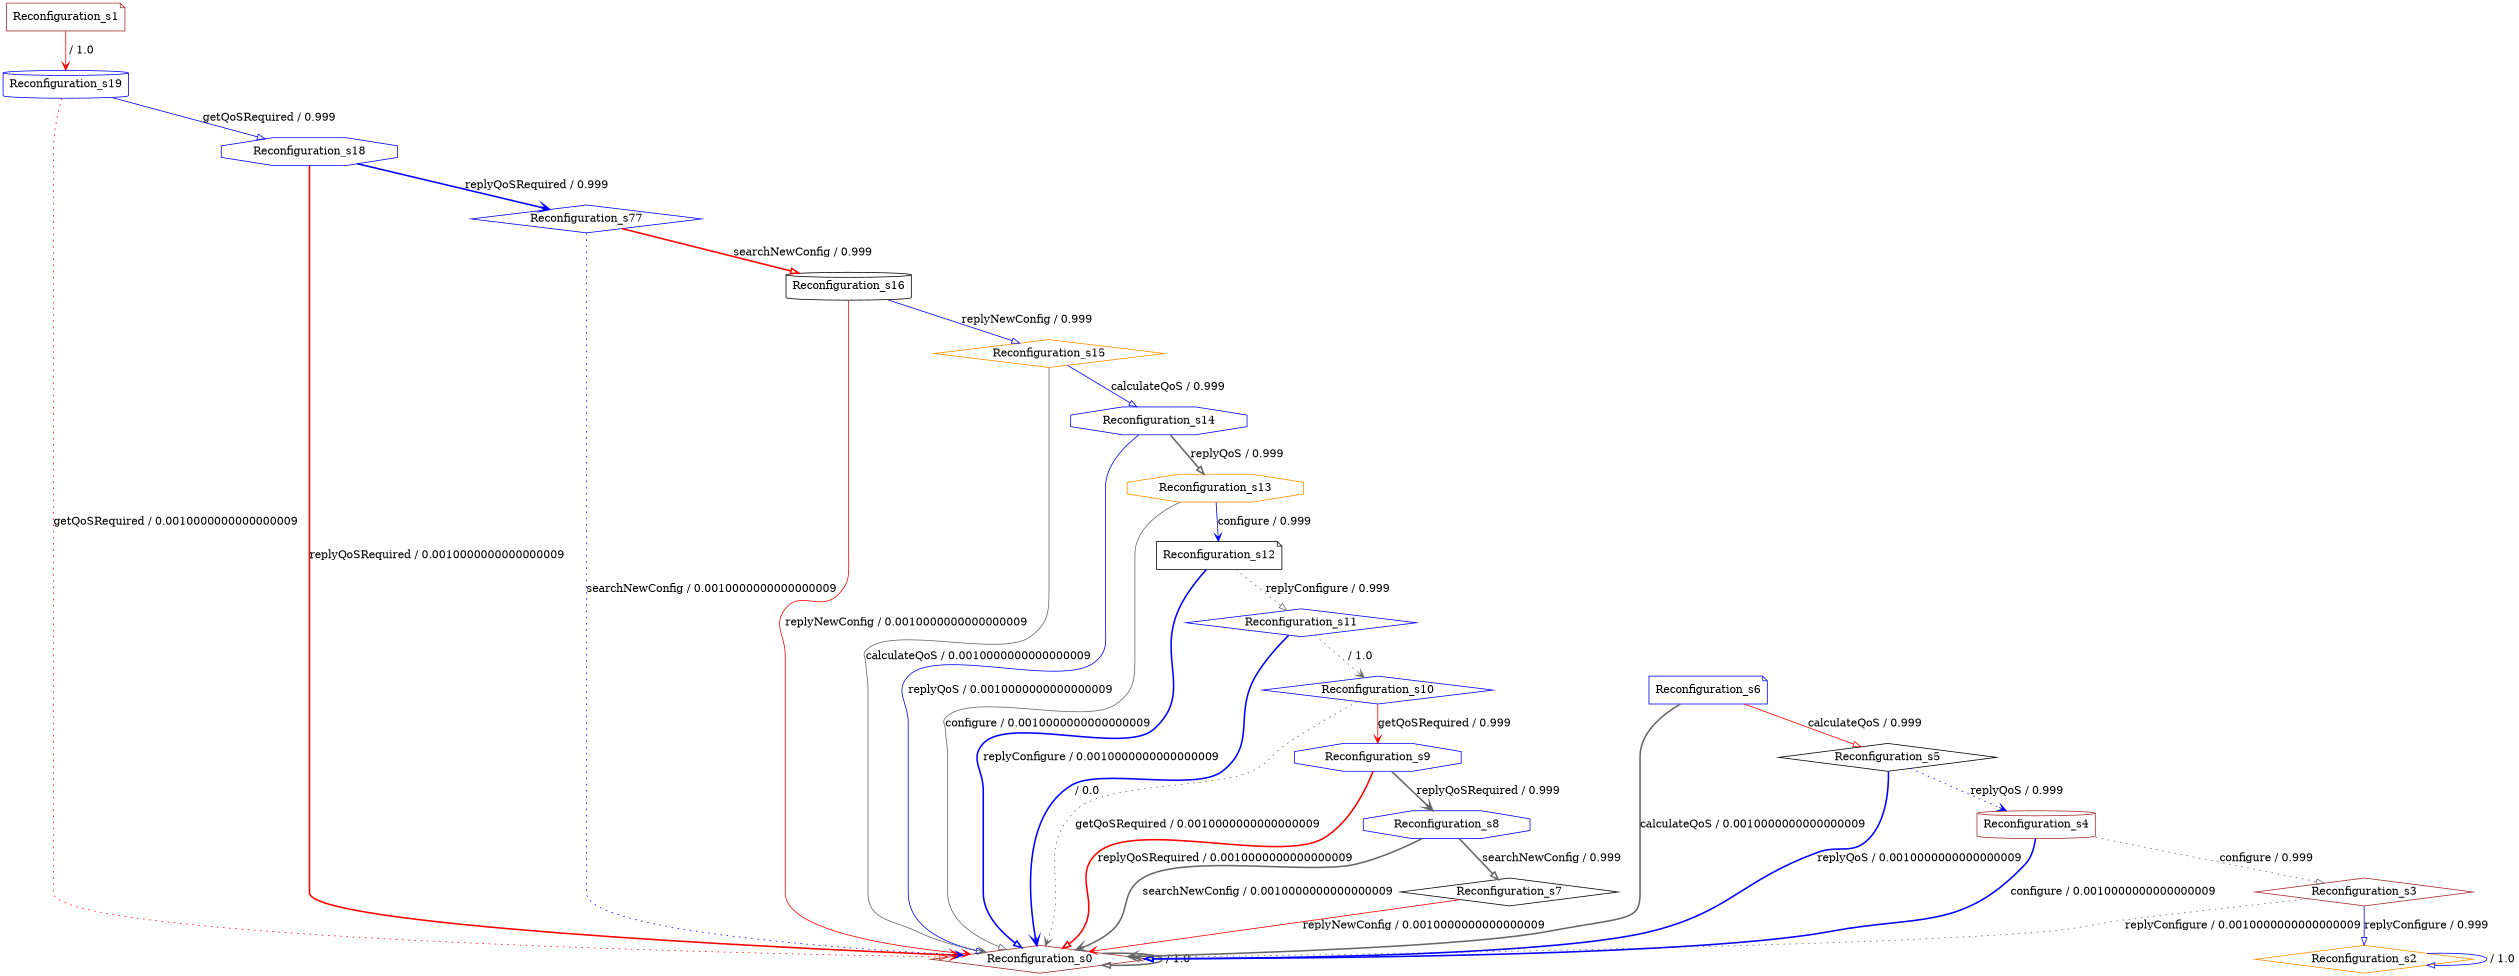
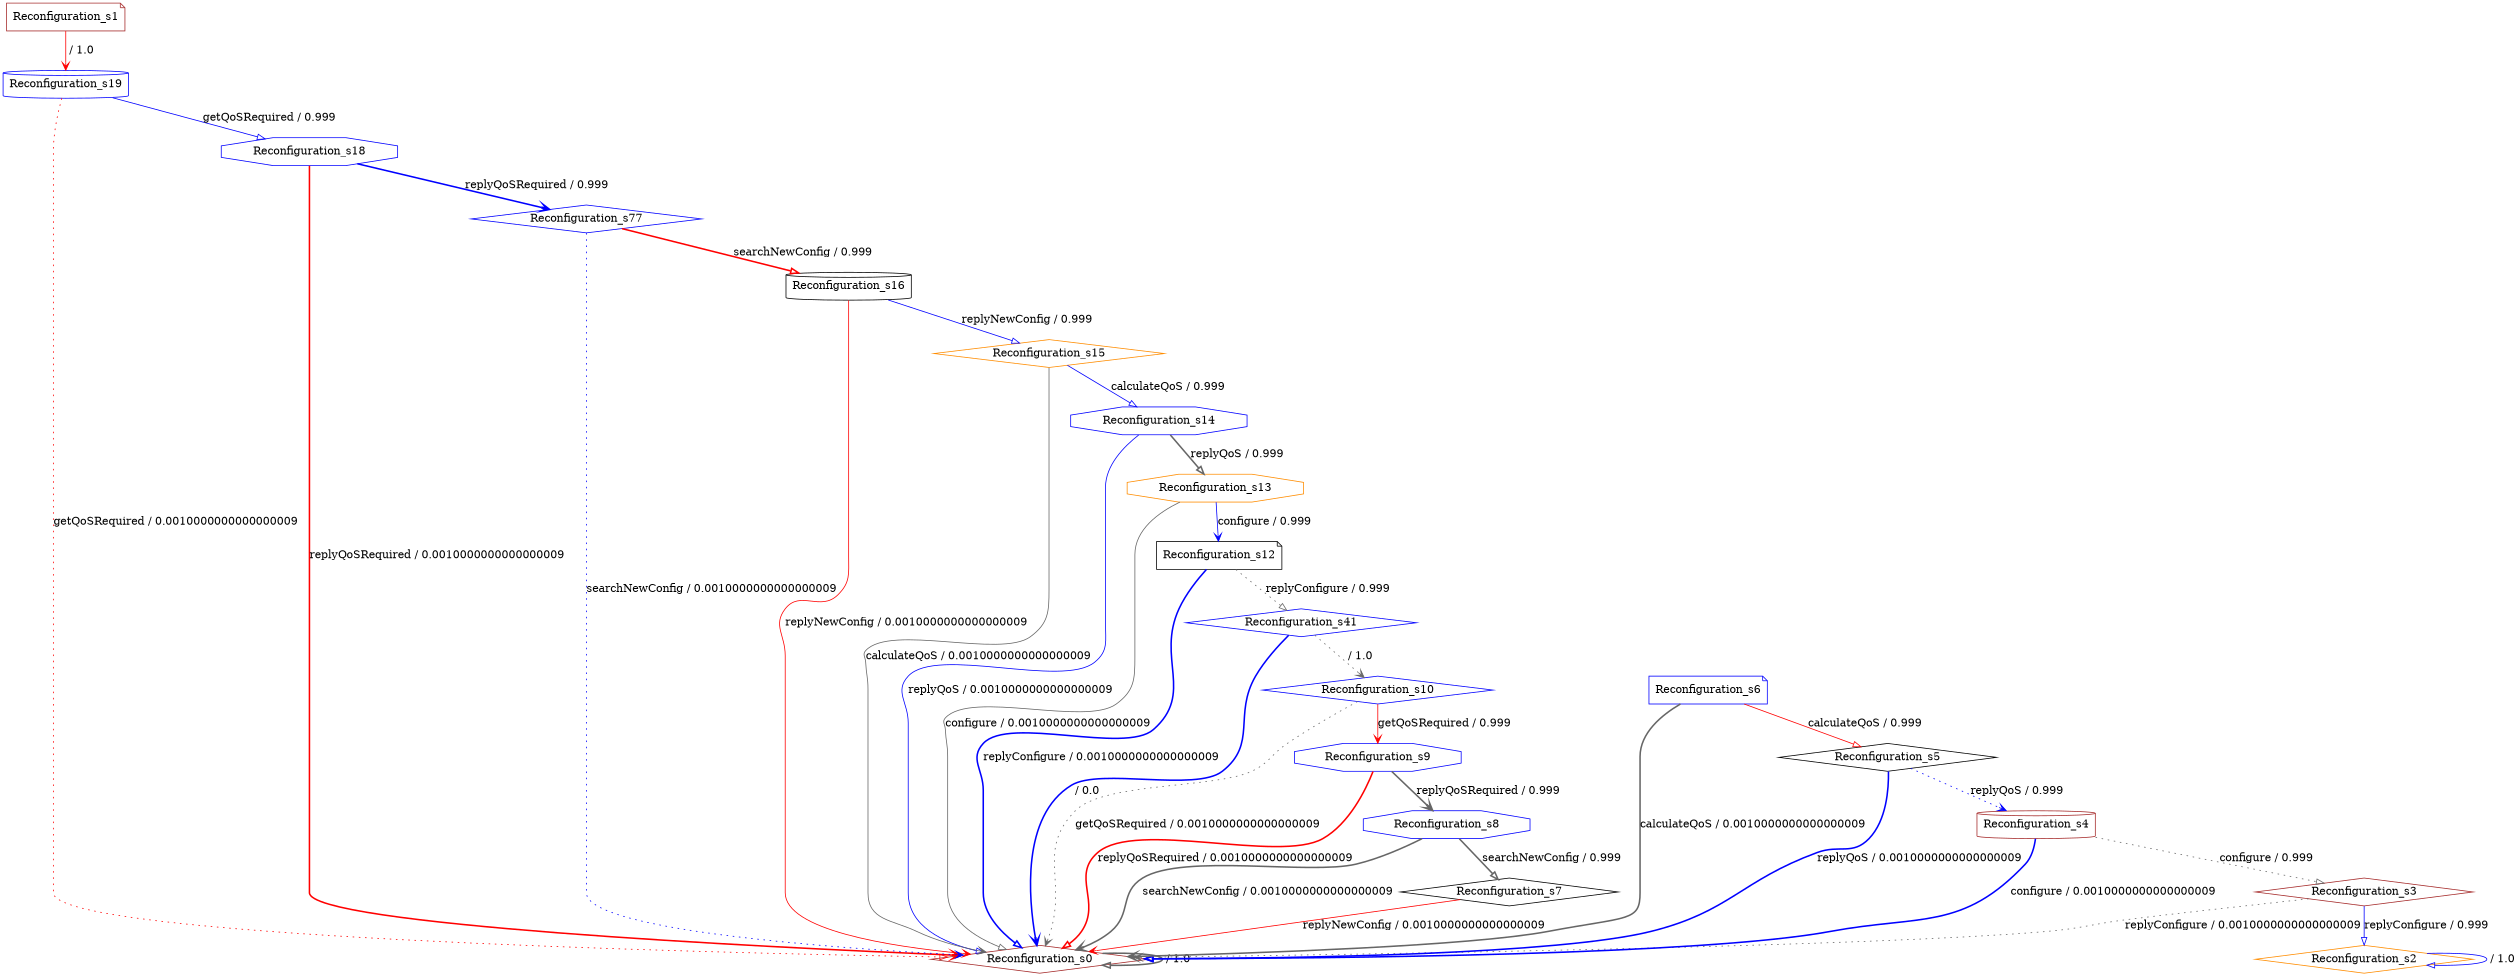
(1301, 623) -> (1301, 623)
